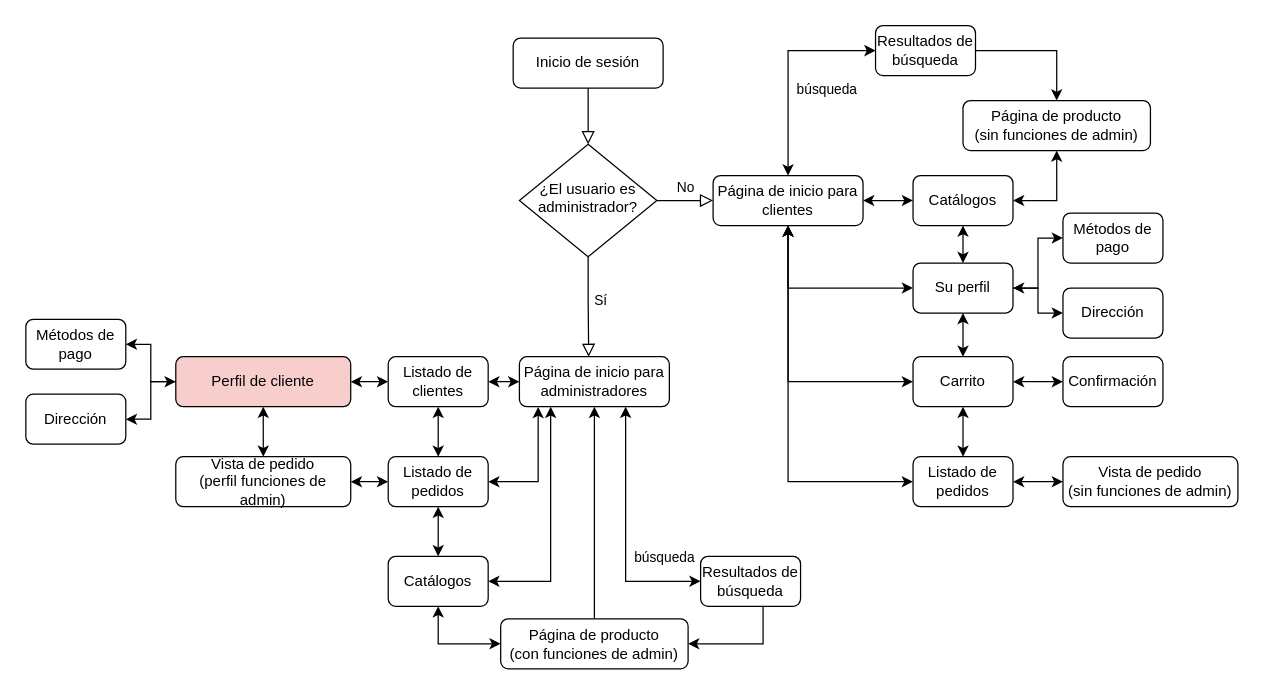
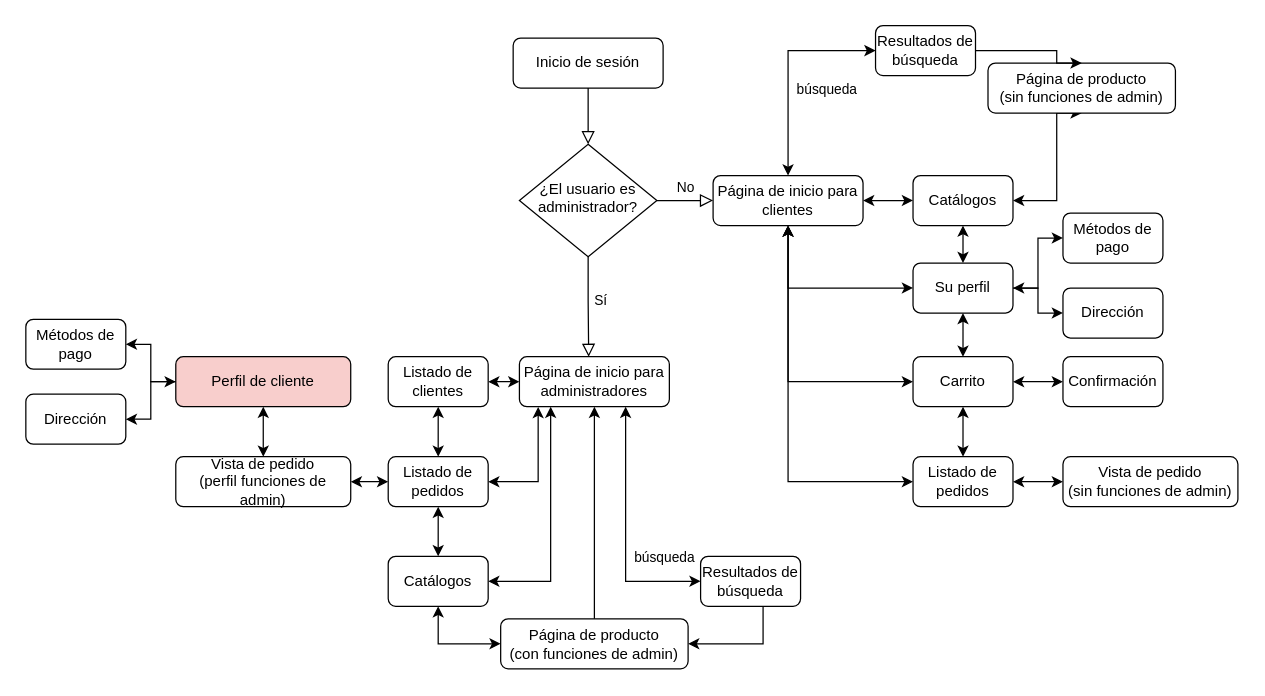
(1057, 126) -> (1082, 88)
(369, 382) -> none
